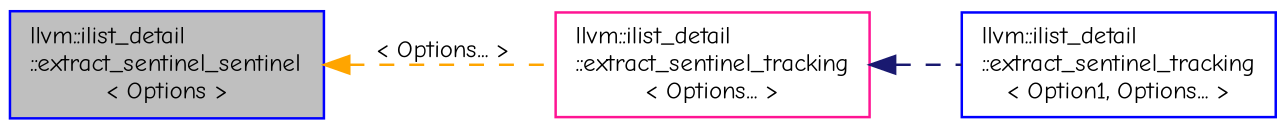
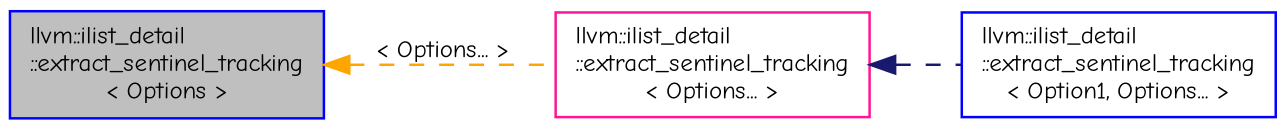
(167, 65) -> (167, 65)
